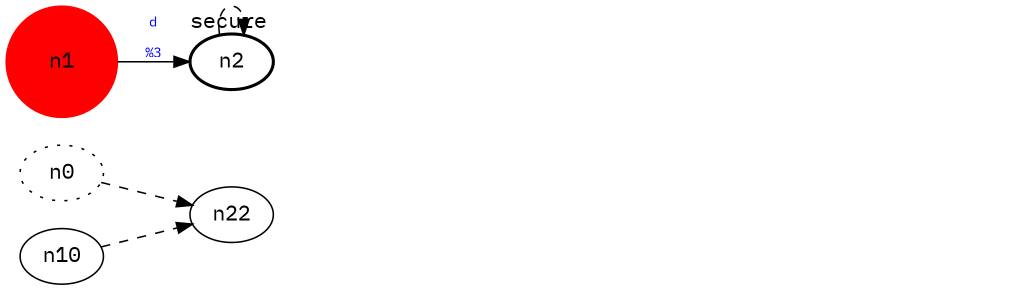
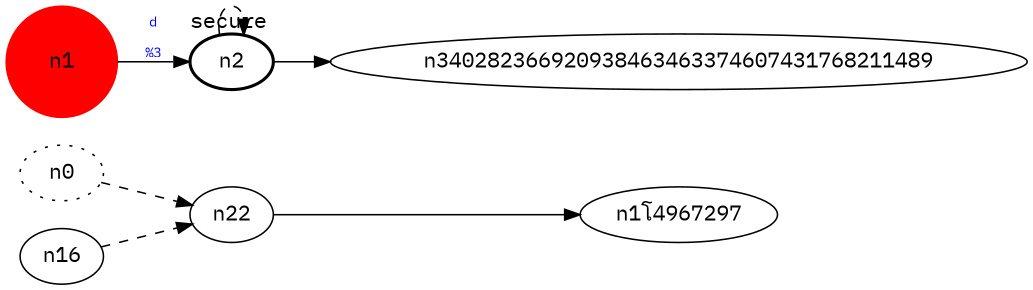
none -> (679, 62)
none -> (679, 215)
(62, 256) -> (62, 256)
